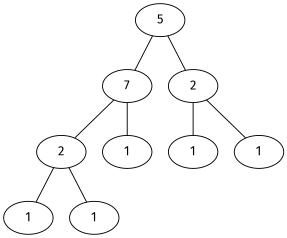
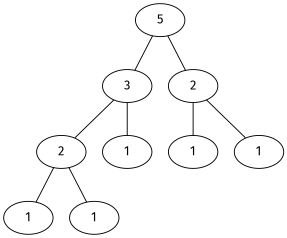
(127, 86) -> (127, 86)
